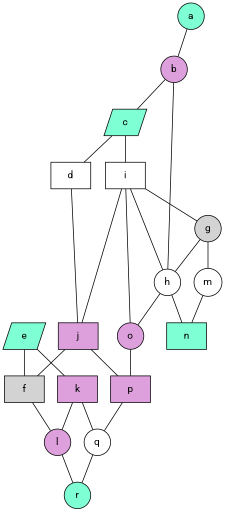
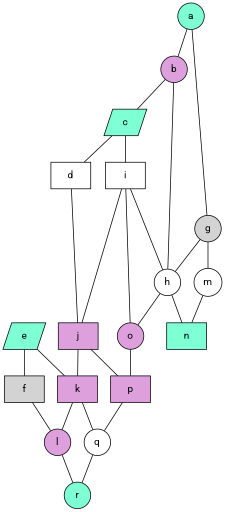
(175, 207) -> (200, 122)
(55, 359) -> (78, 363)
